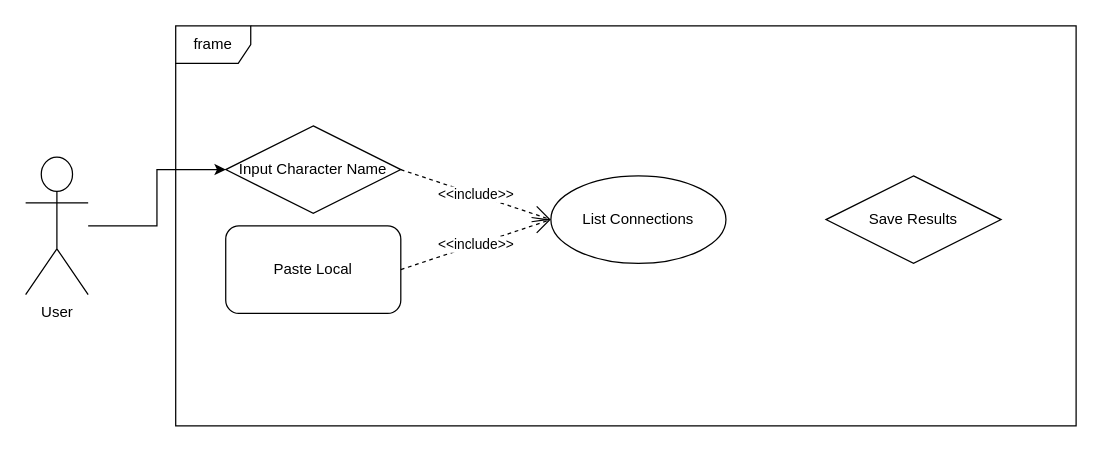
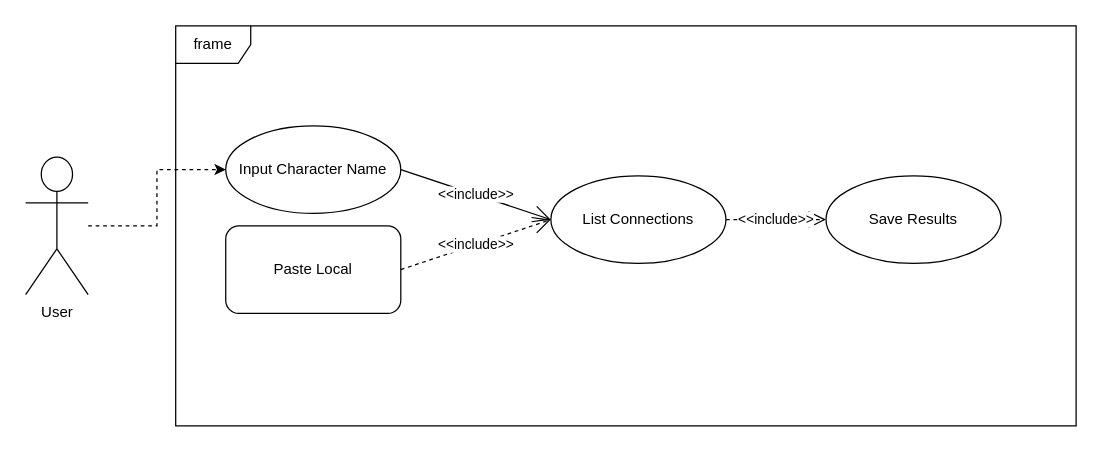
(313, 169) -> (313, 169)
(425, 178) -> (425, 178)
(157, 201) -> (157, 201)
none -> (774, 219)
(913, 219) -> (913, 219)
